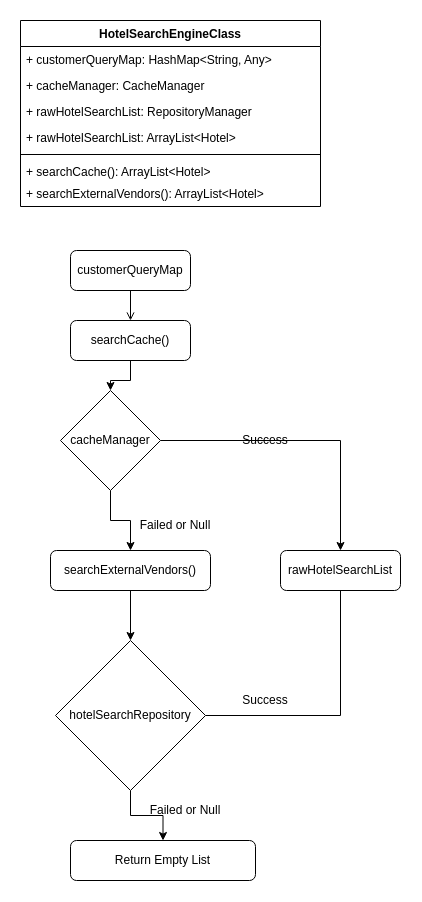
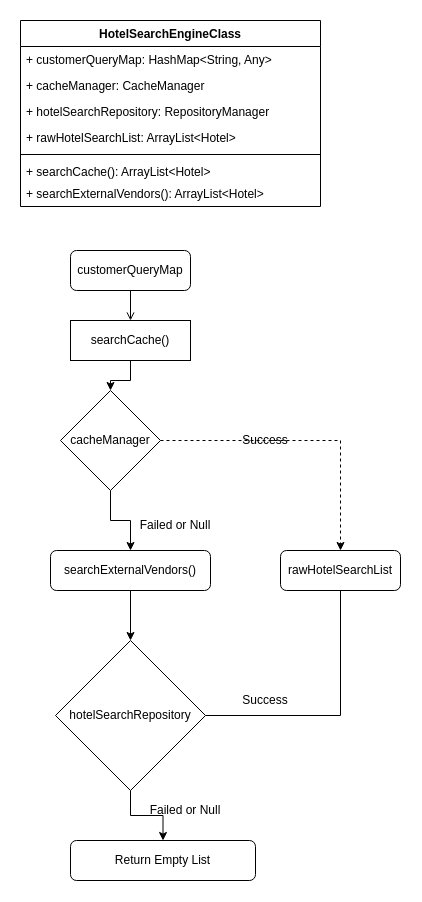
(148, 112) -> (158, 112)
(131, 341) -> (131, 341)
(341, 466) -> (341, 466)
